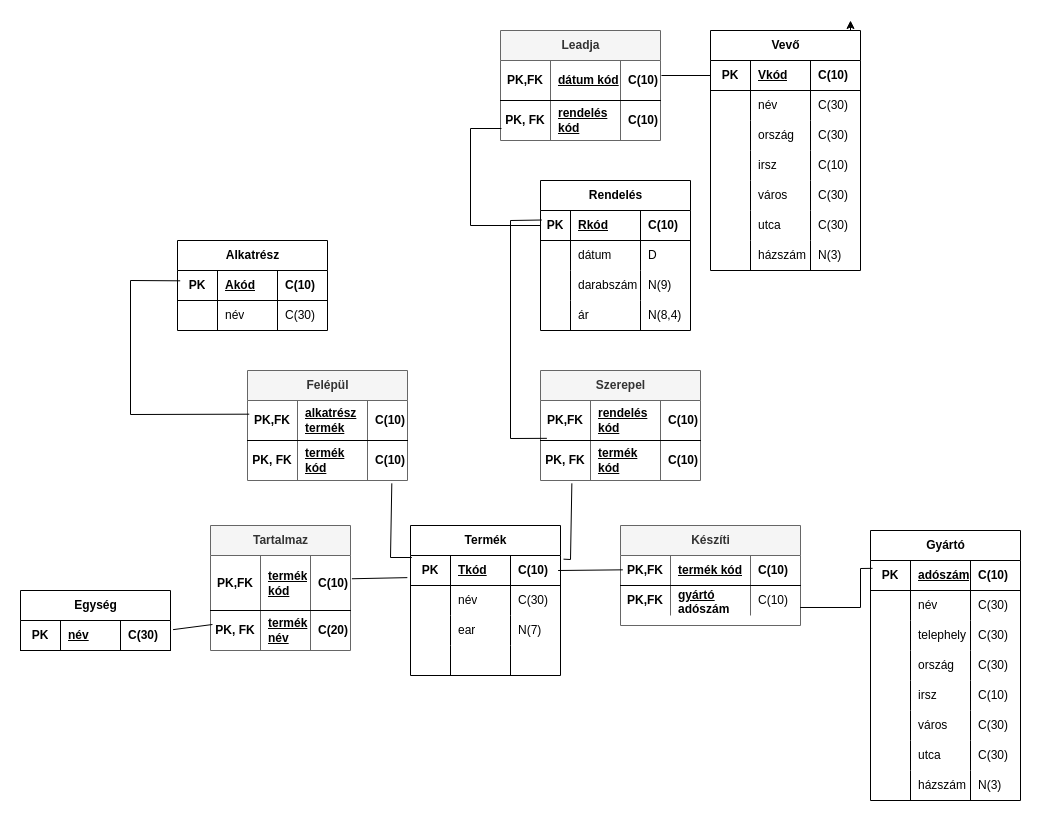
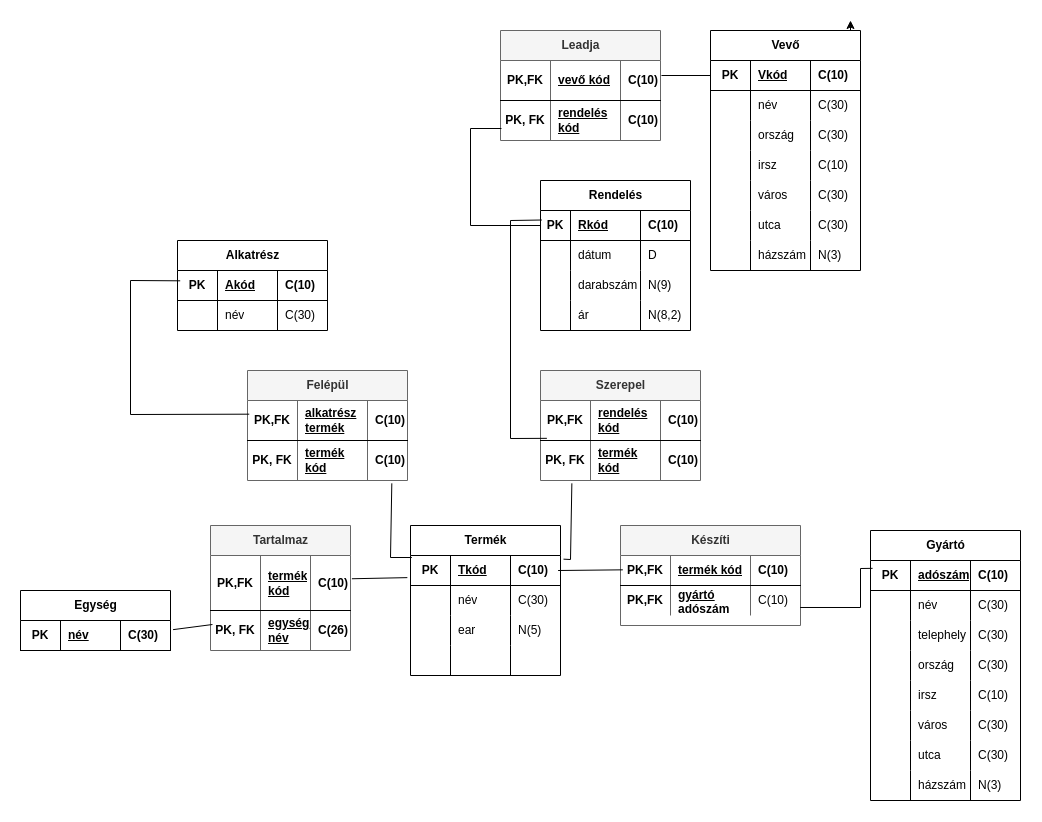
(587, 81) -> (584, 81)
(667, 316) -> (667, 316)
(290, 631) -> (290, 631)
(335, 631) -> (335, 631)
(532, 631) -> (532, 631)
